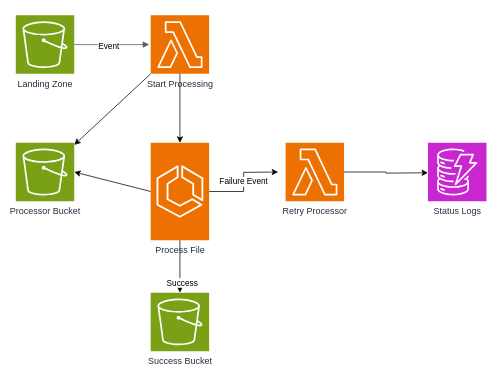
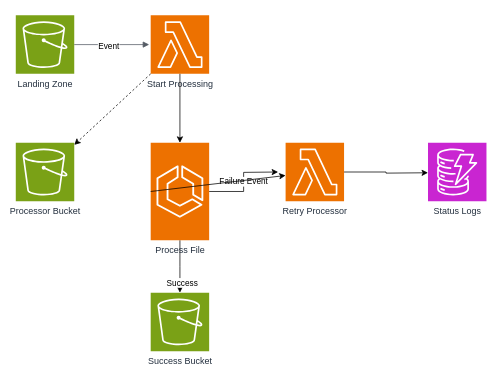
(116, 106) -> (116, 106)
(114, 182) -> (215, 184)
